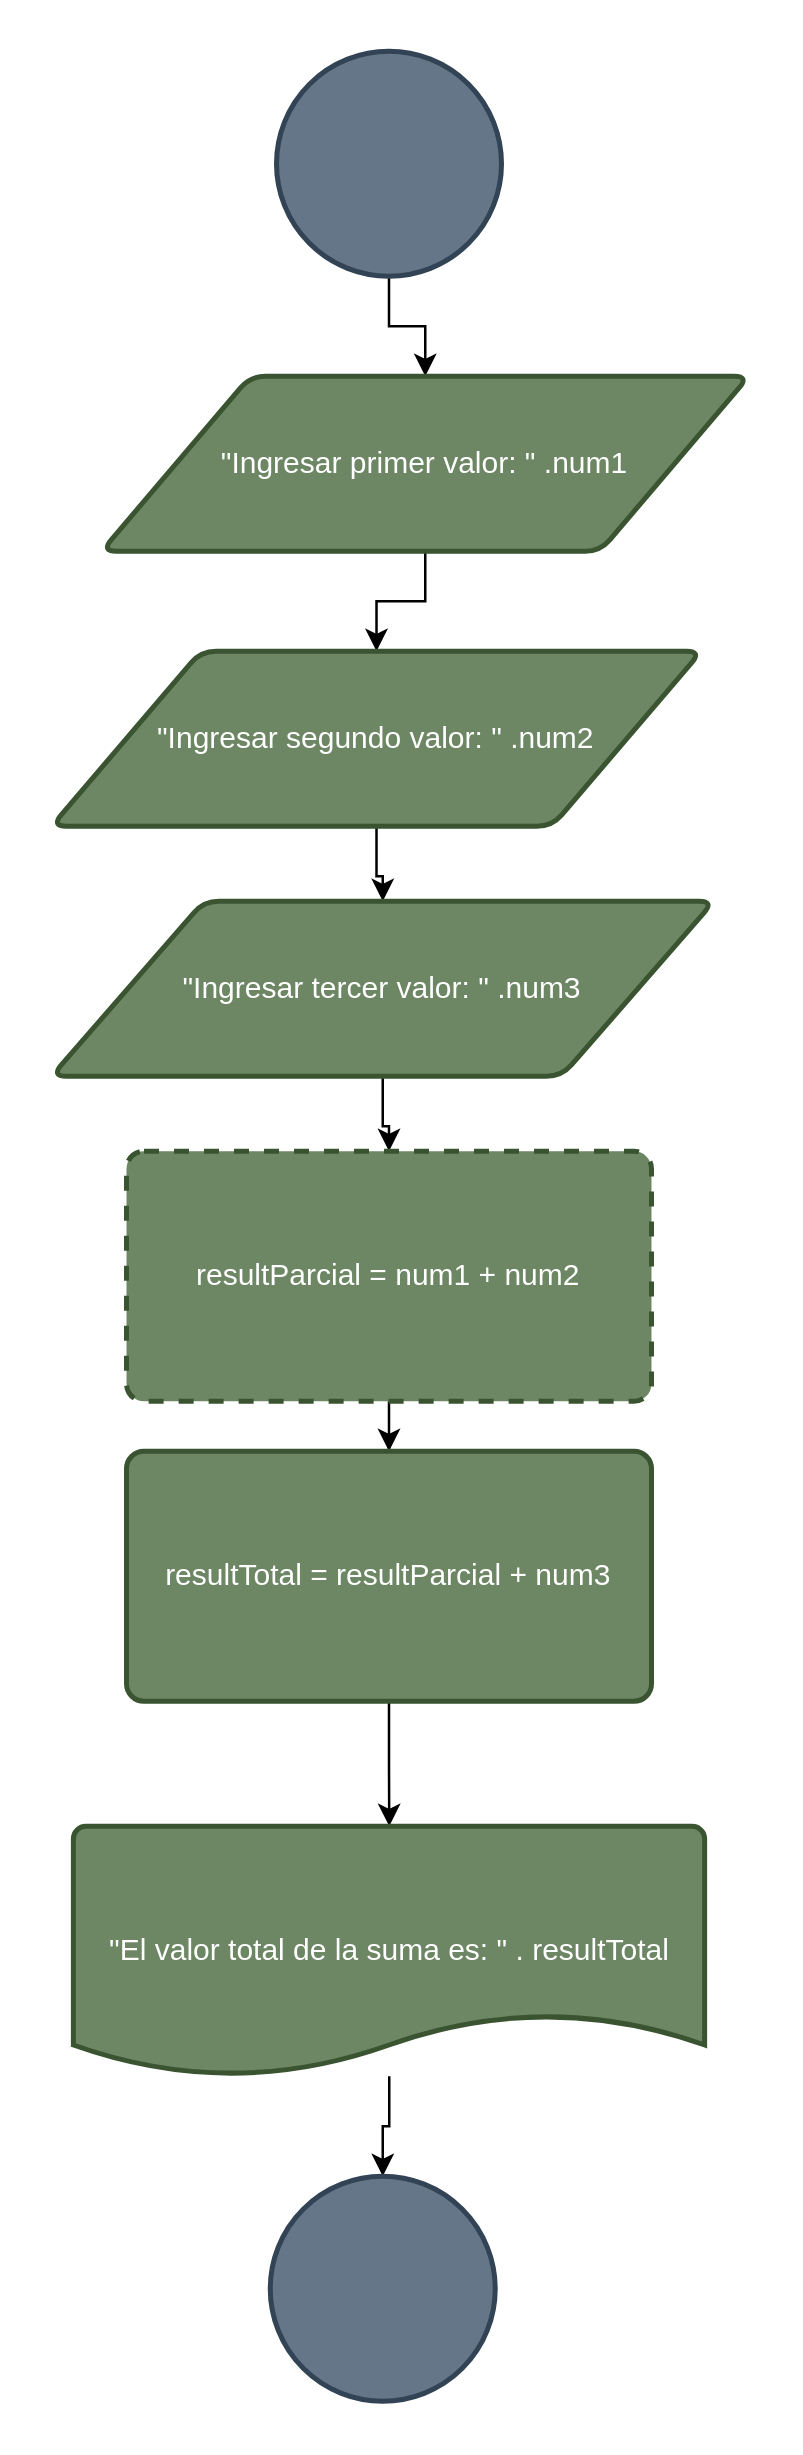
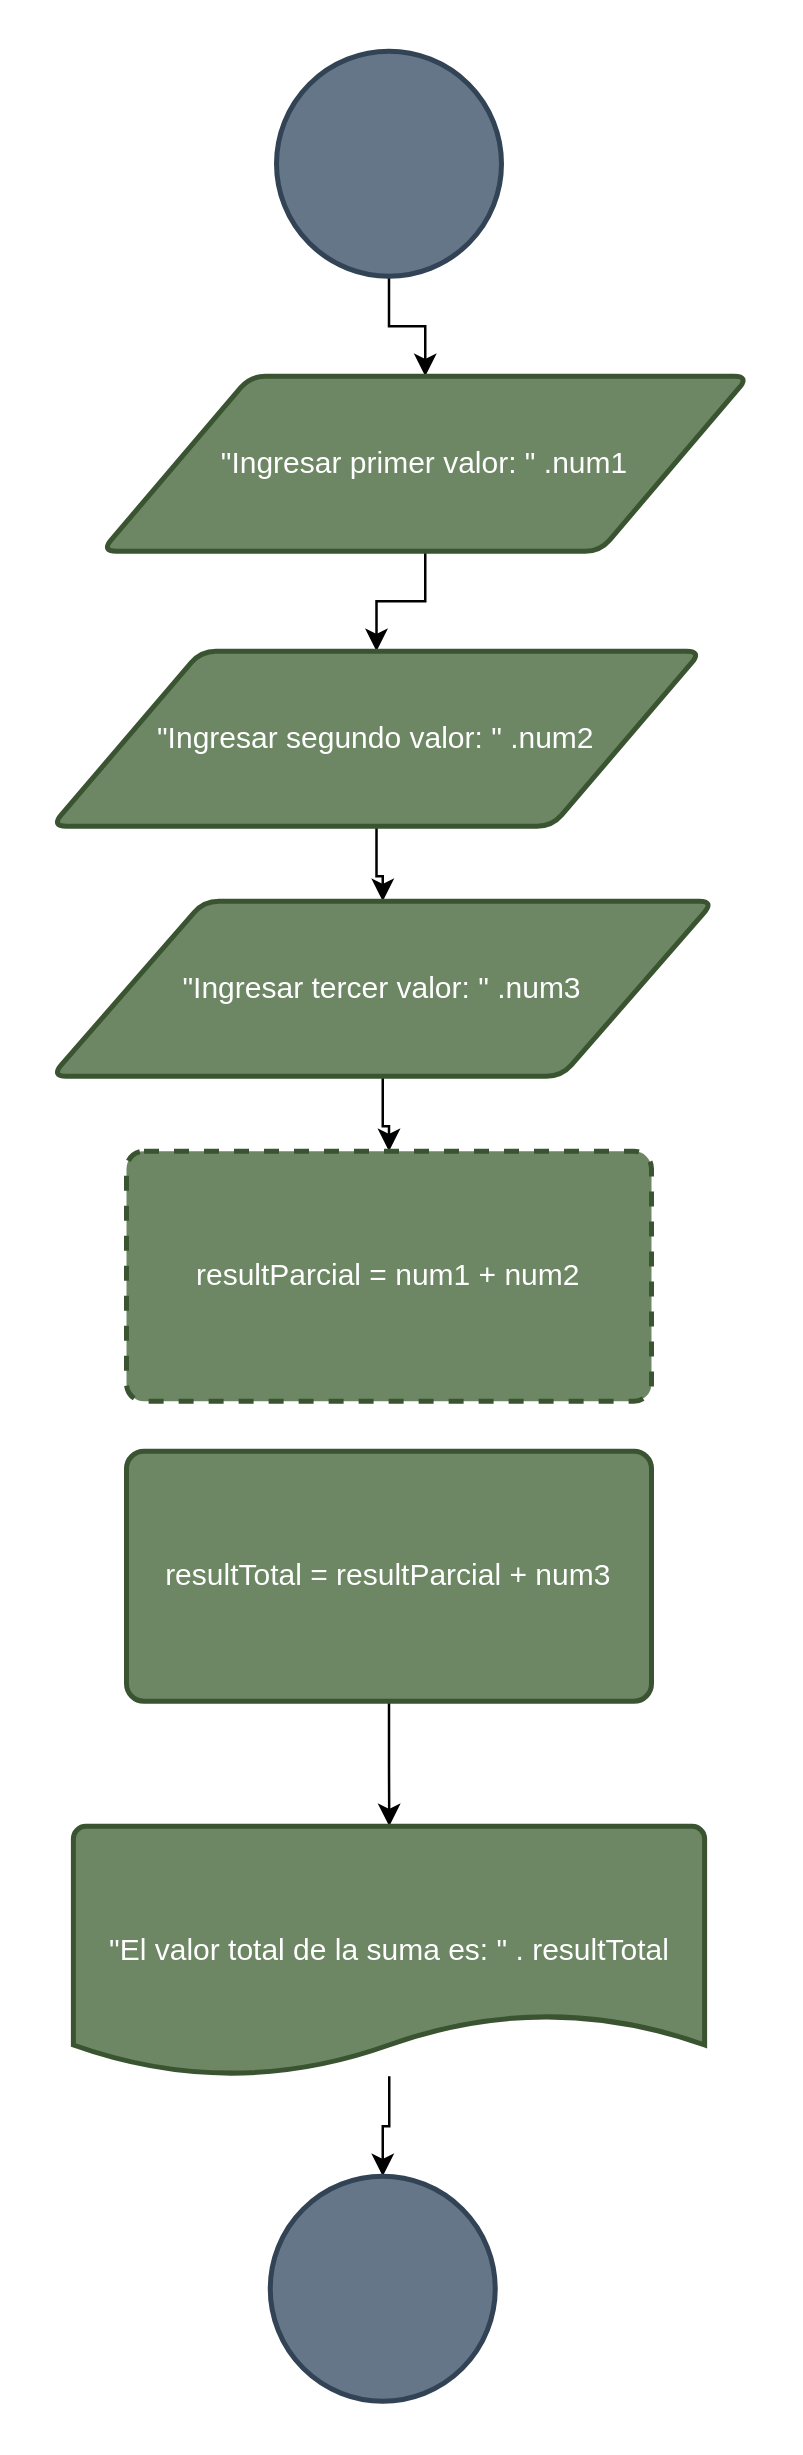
(389, 1434) -> none
